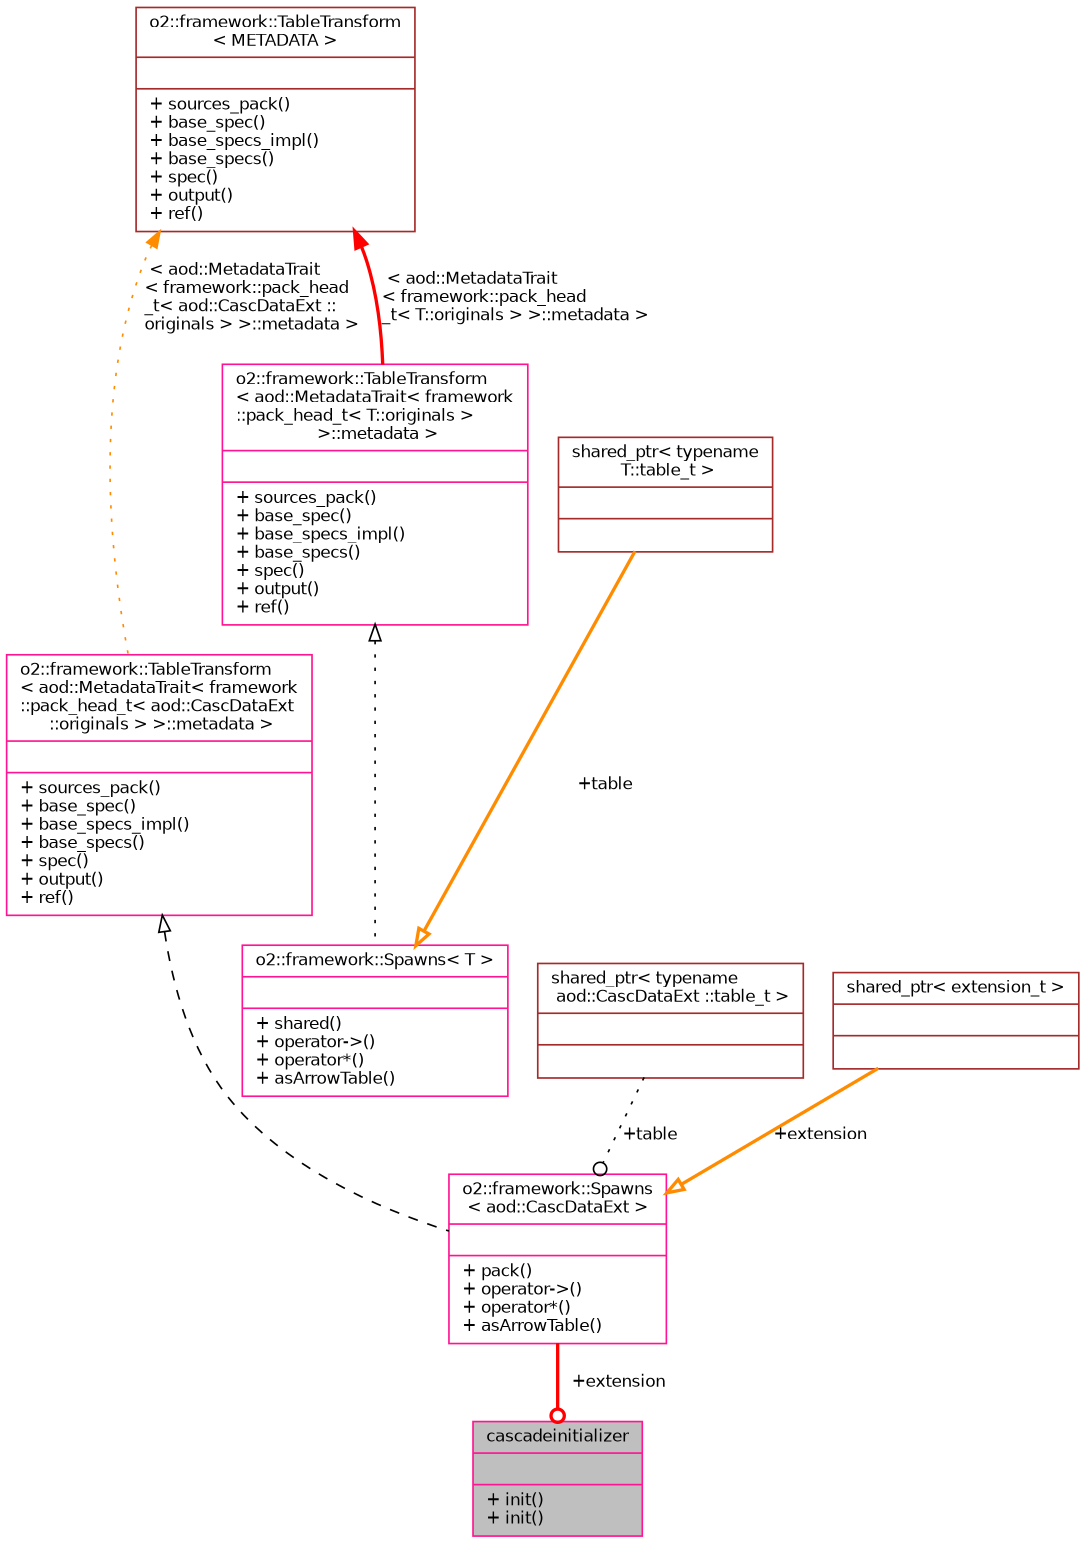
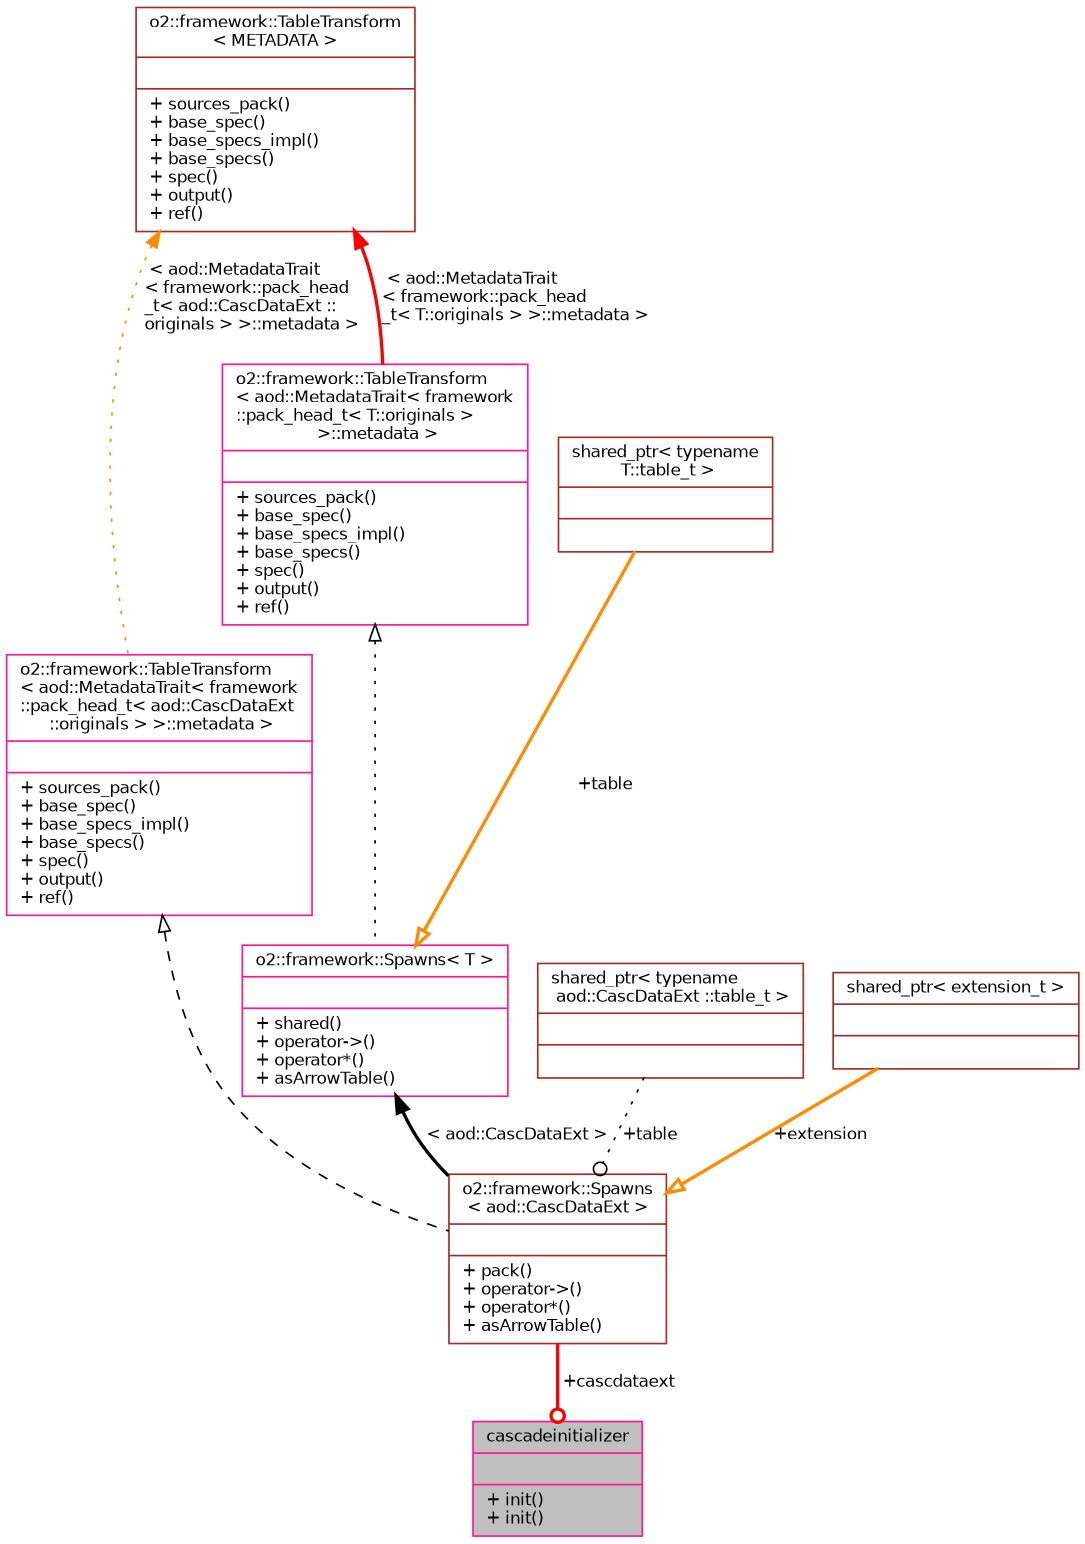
none -> (423, 1146)
(558, 1259) -> (558, 1259)
(617, 1383) -> (617, 1383)
